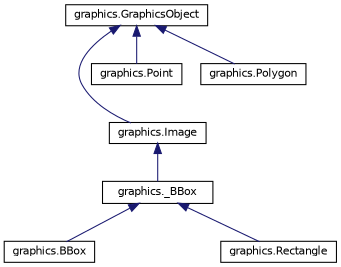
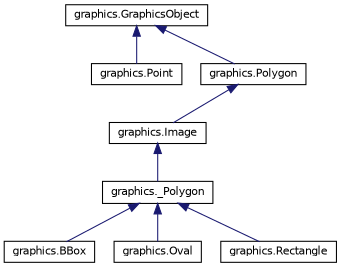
(81, 83) -> (201, 106)
(158, 192) -> (158, 192)
none -> (158, 252)
